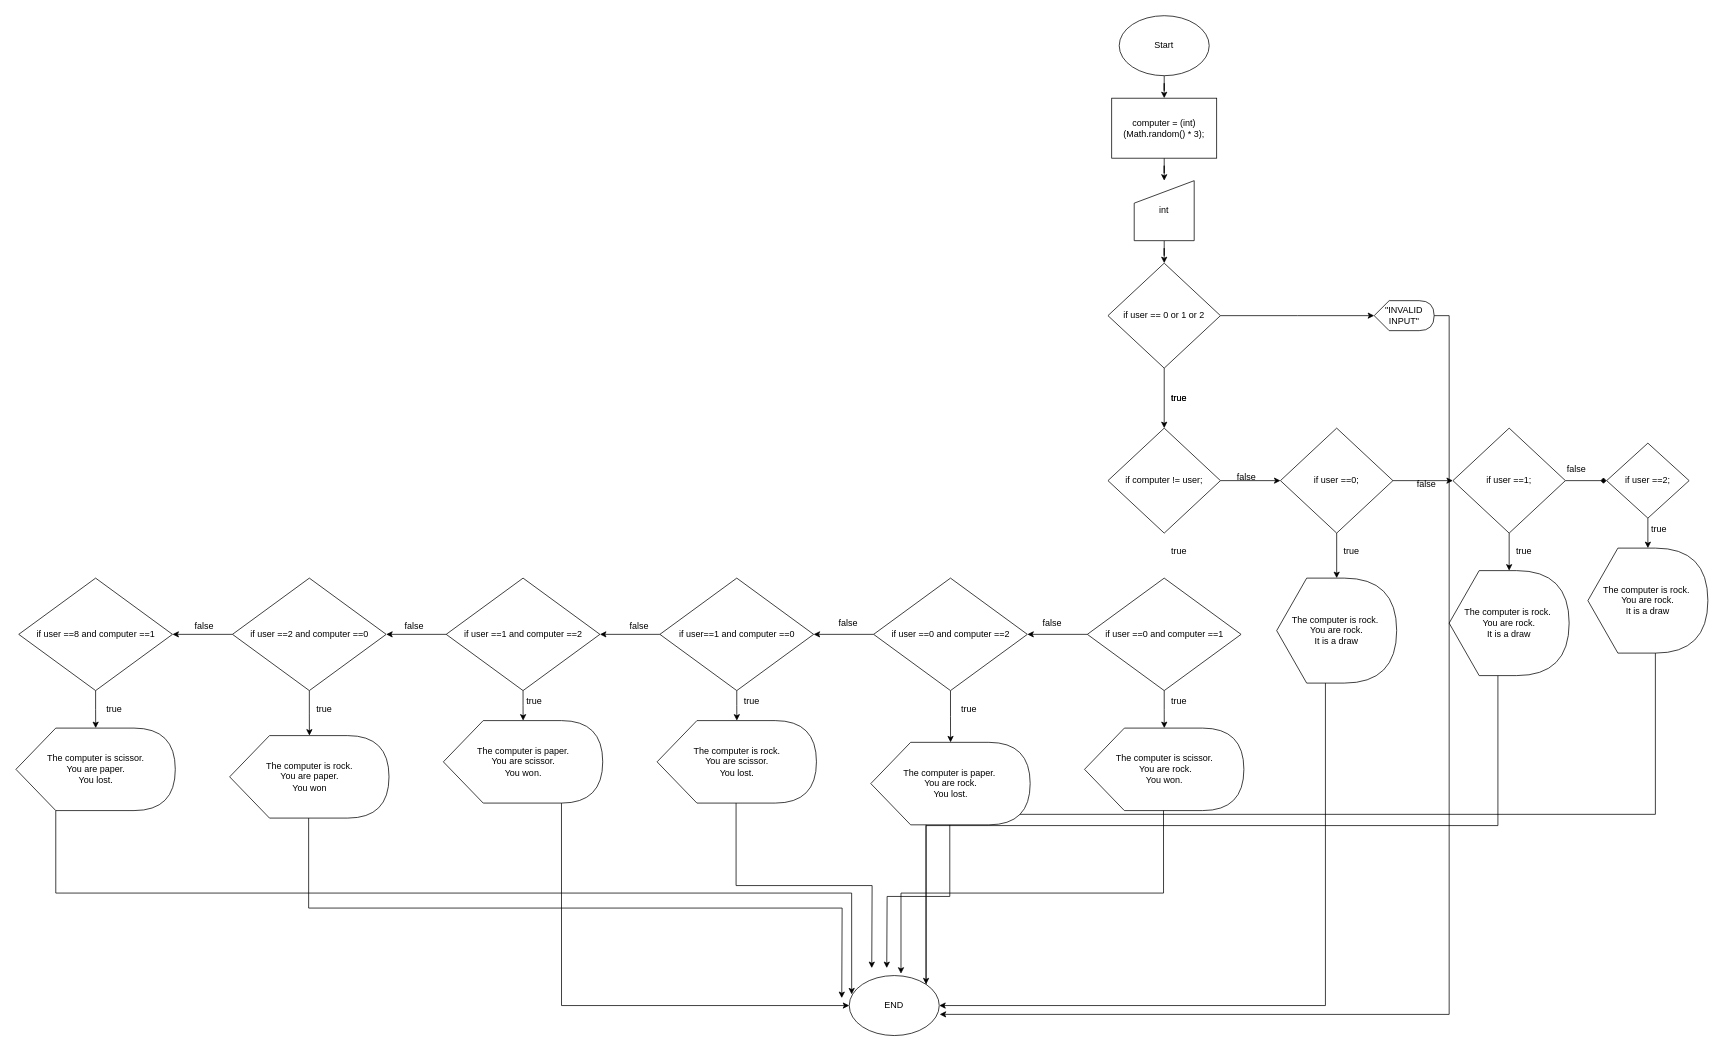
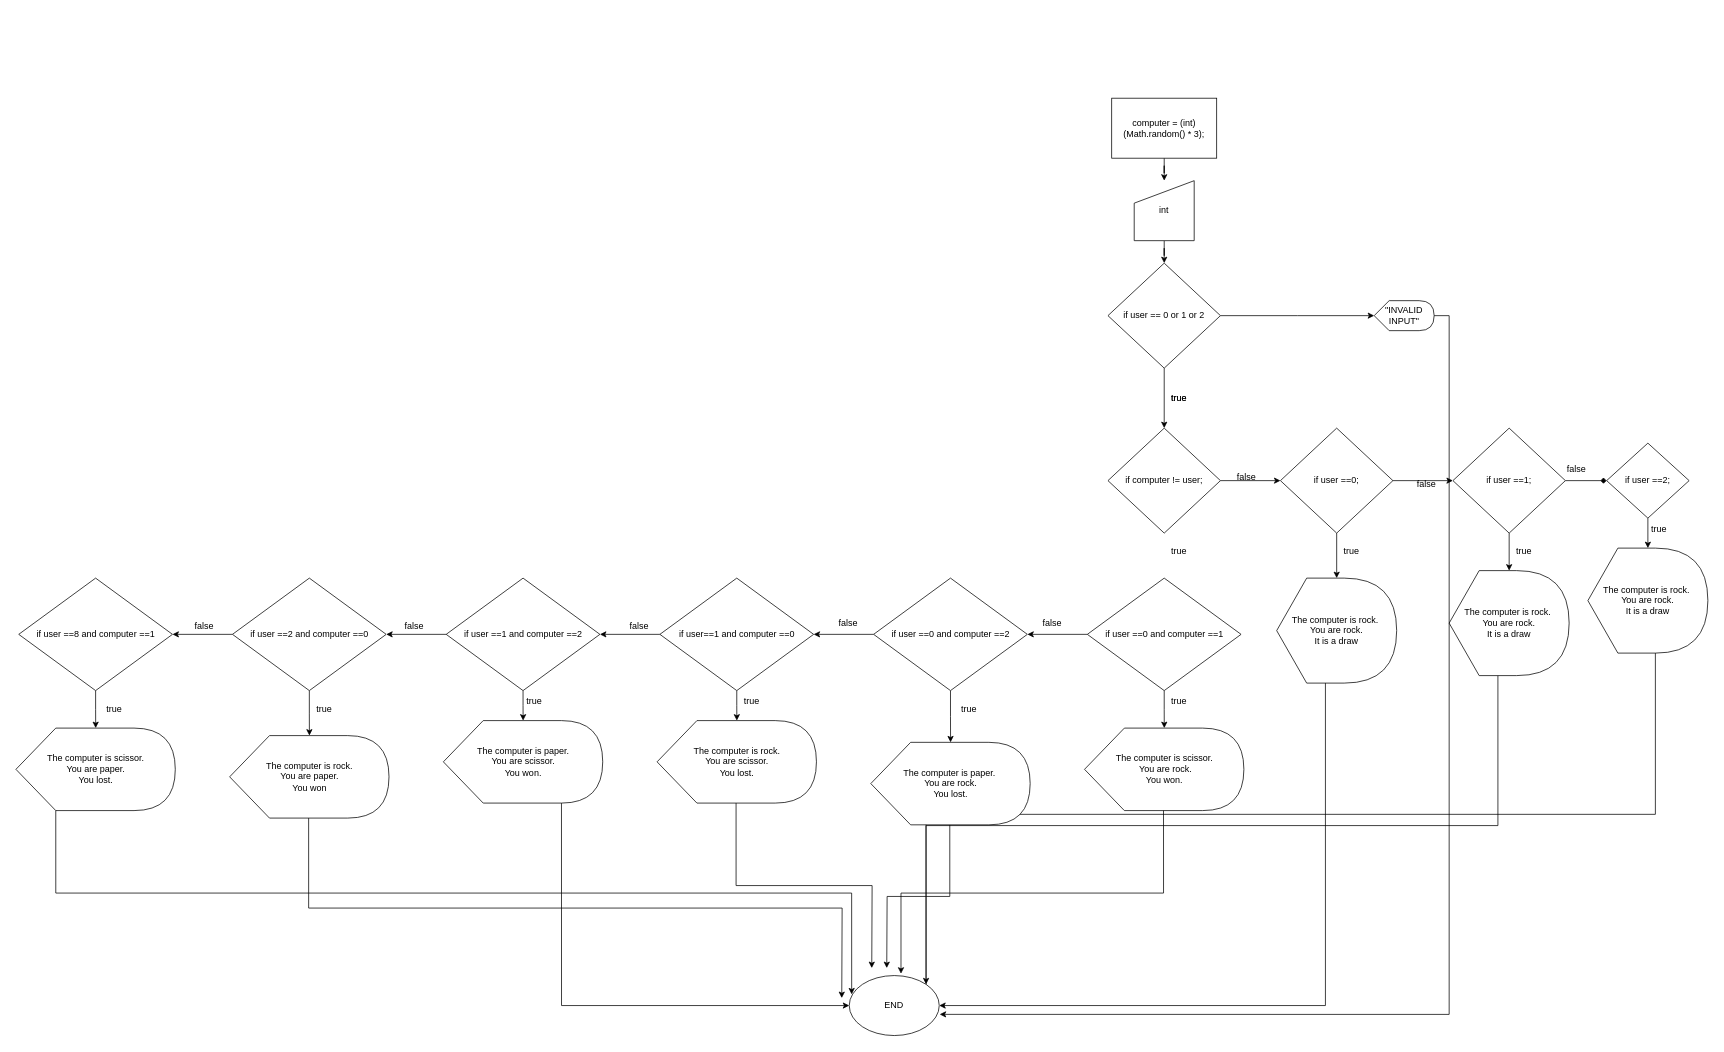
(1164, 45) -> none
(1164, 89) -> none
